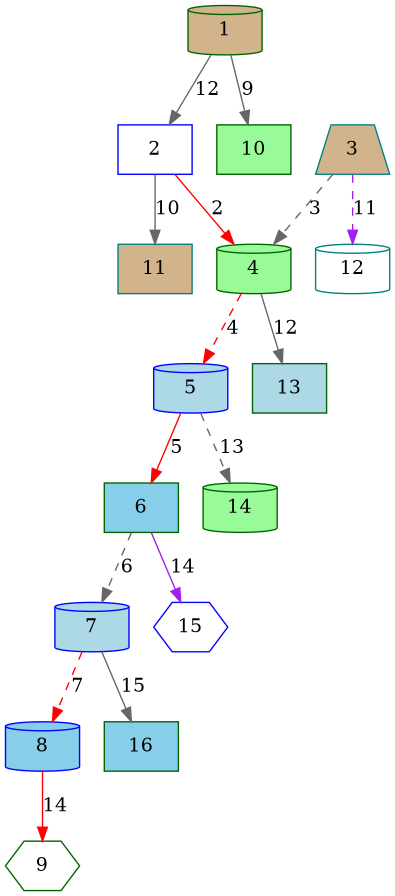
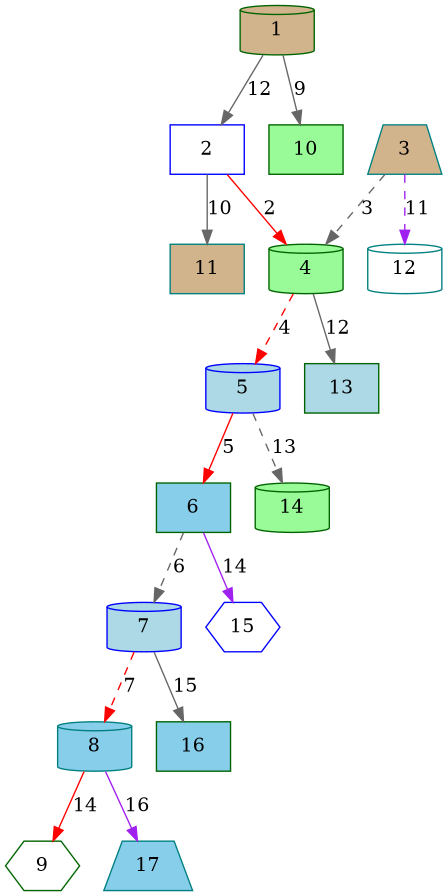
(43, 746) -> (95, 746)
none -> (148, 866)
